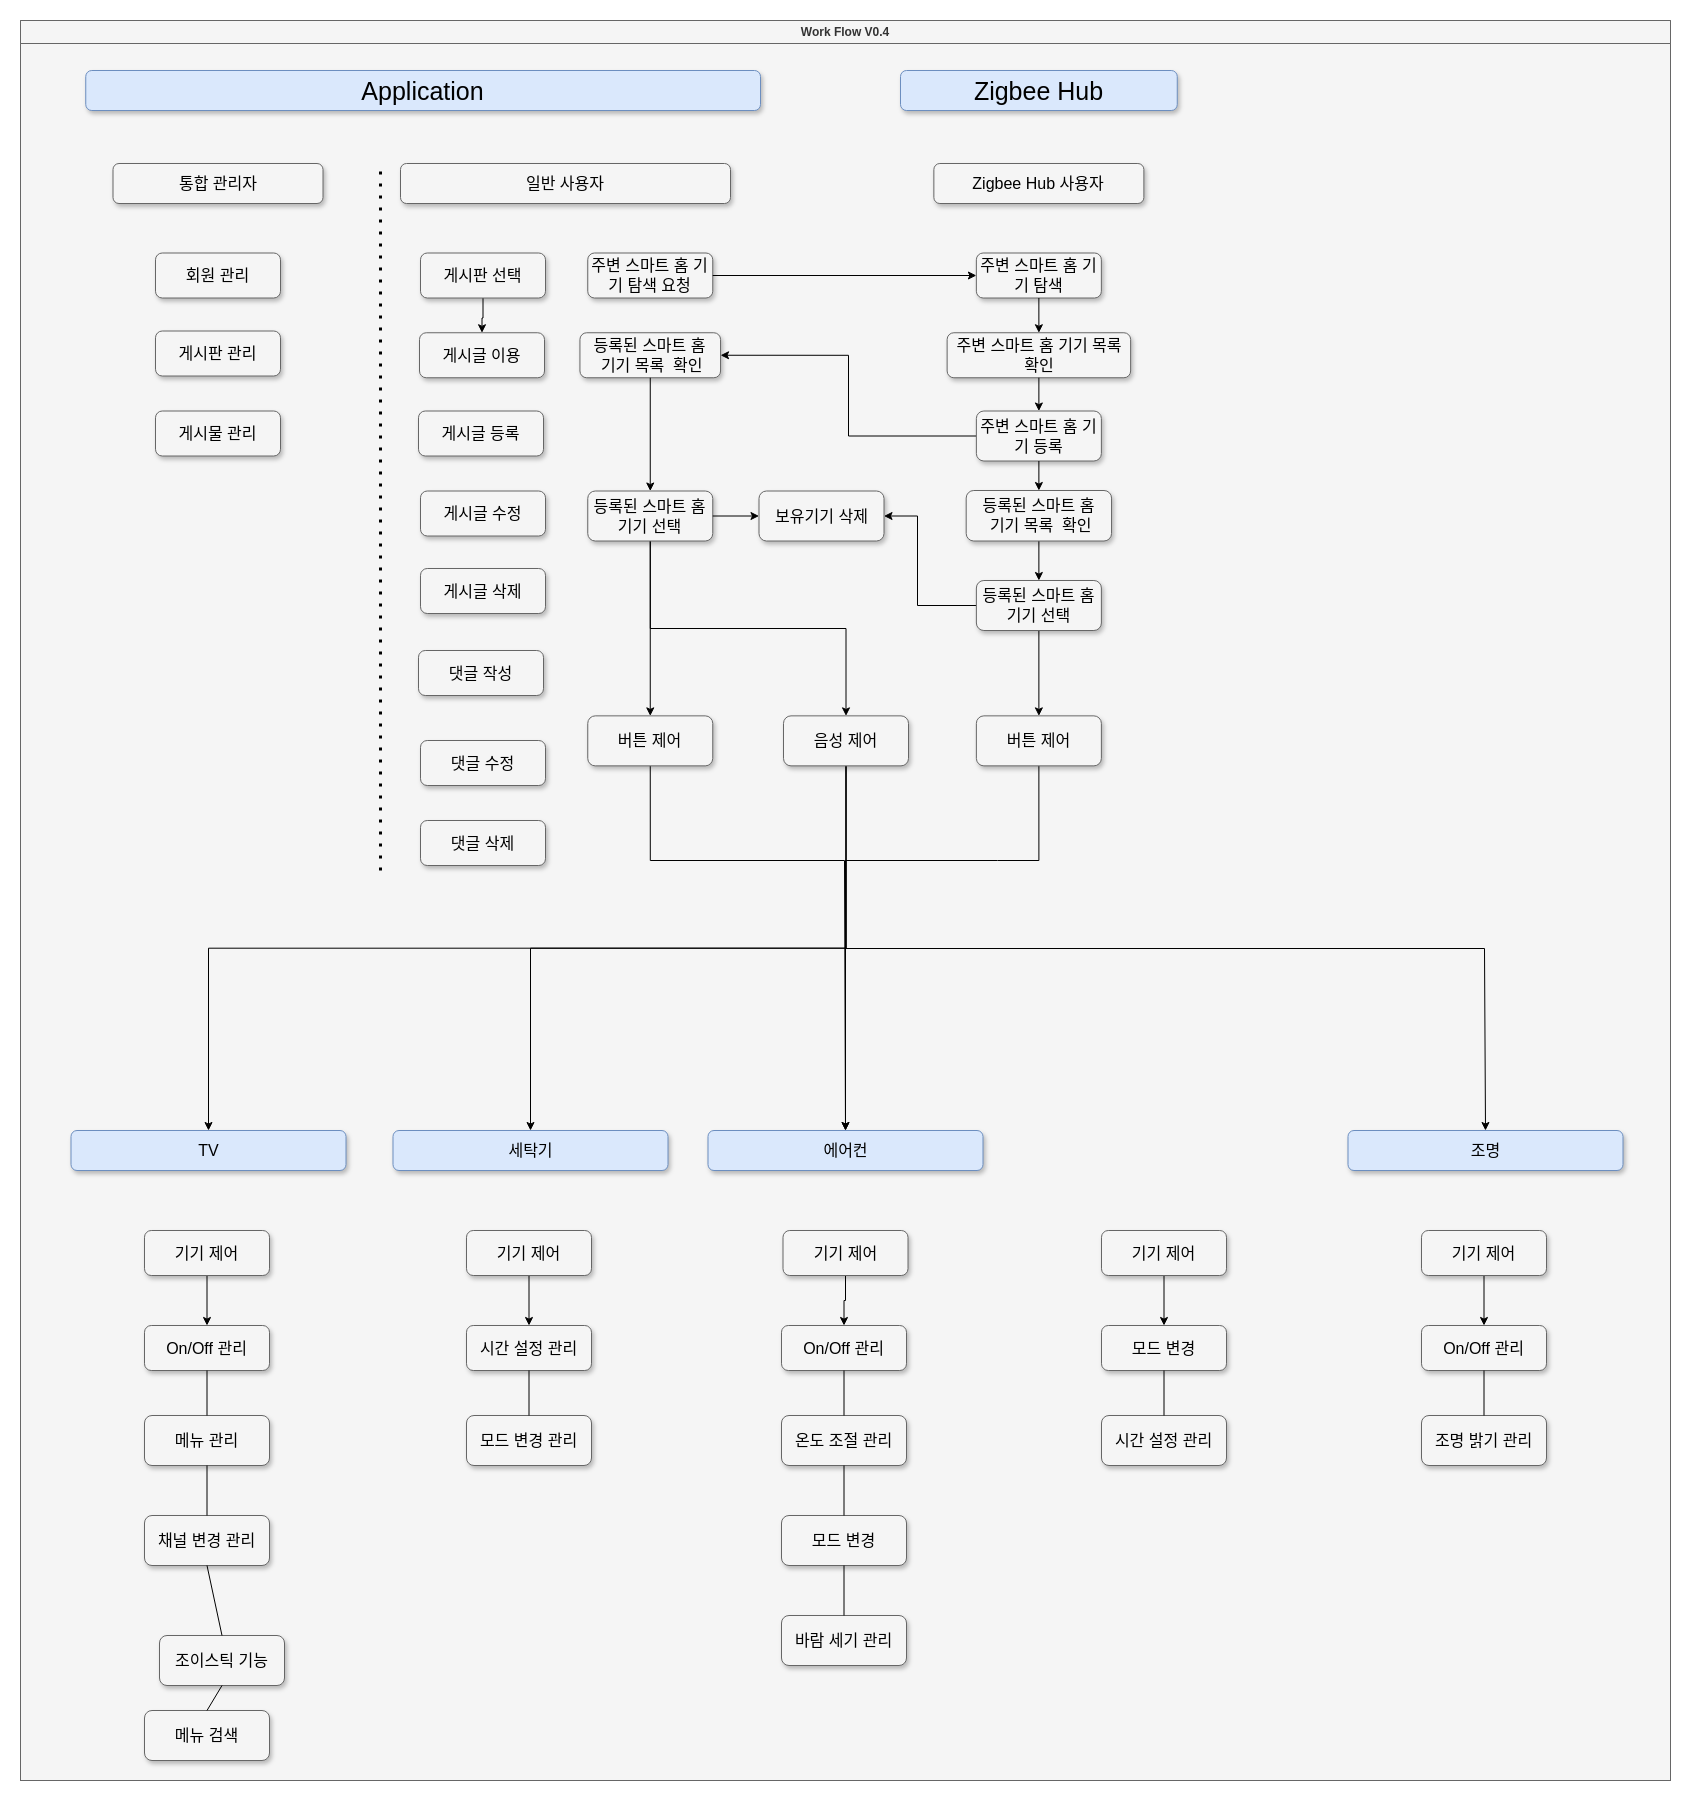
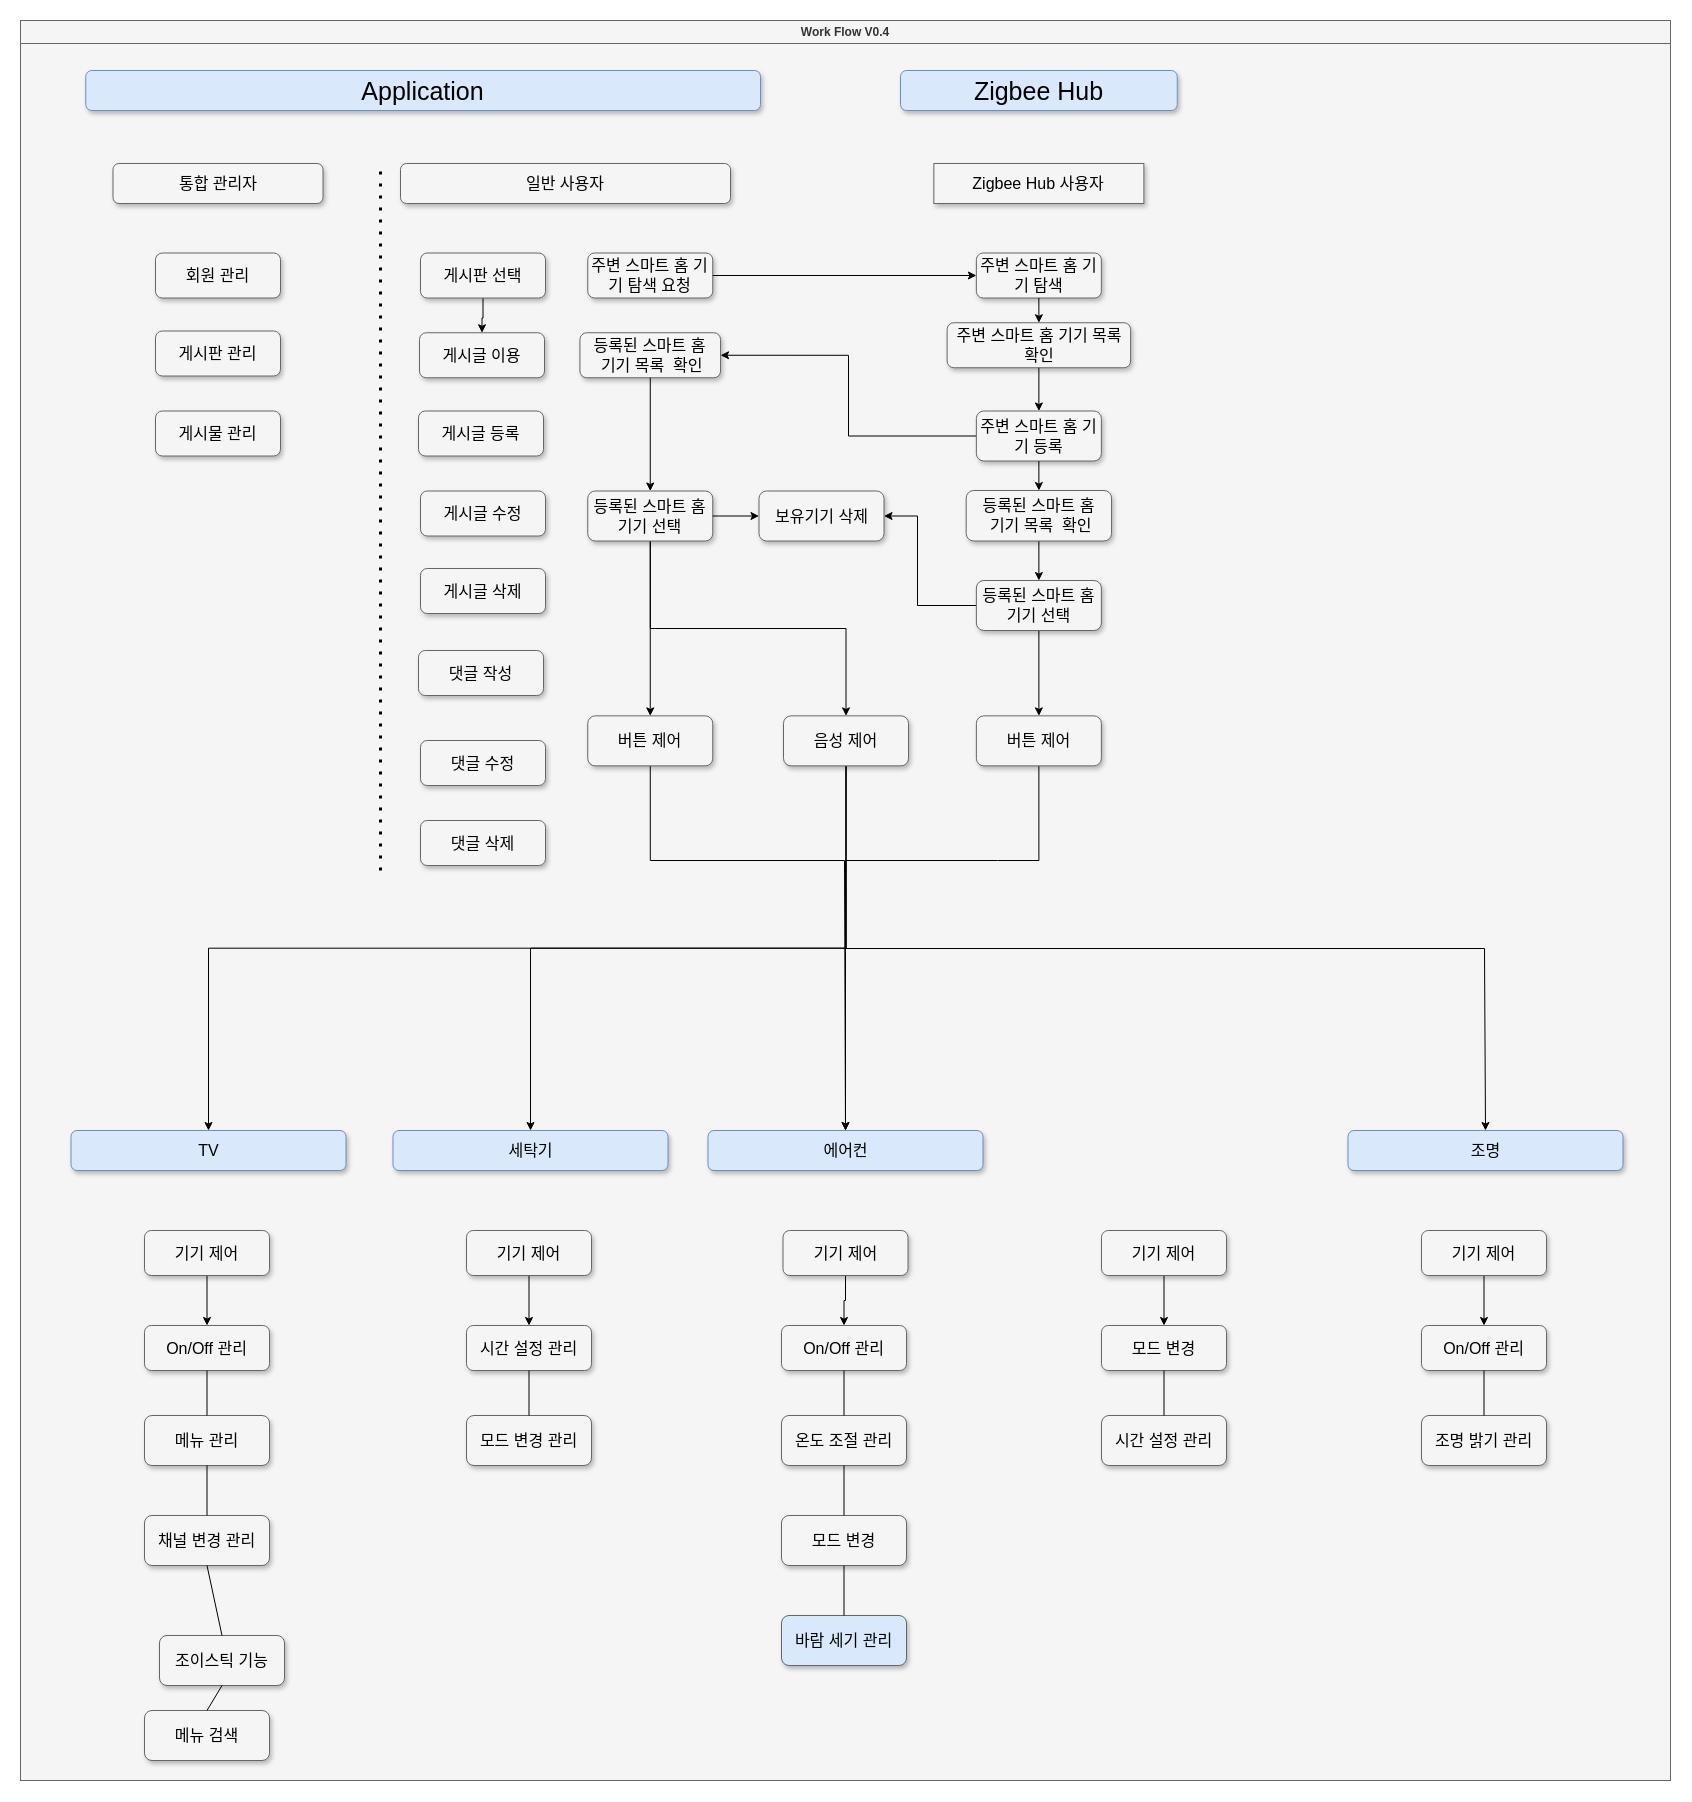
(1039, 184) -> (1039, 184)
(1039, 355) -> (1039, 345)
(844, 1641) -> (844, 1641)
